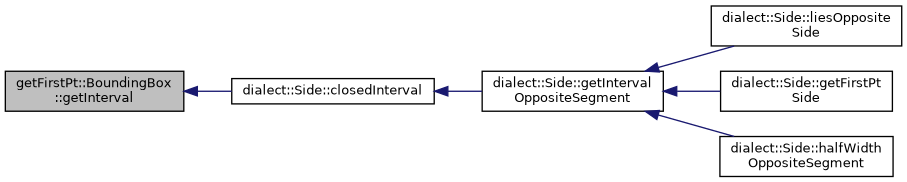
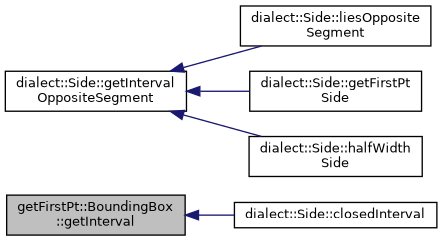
(806, 26) -> (336, 26)
(465, 91) -> none
(806, 157) -> (336, 157)
